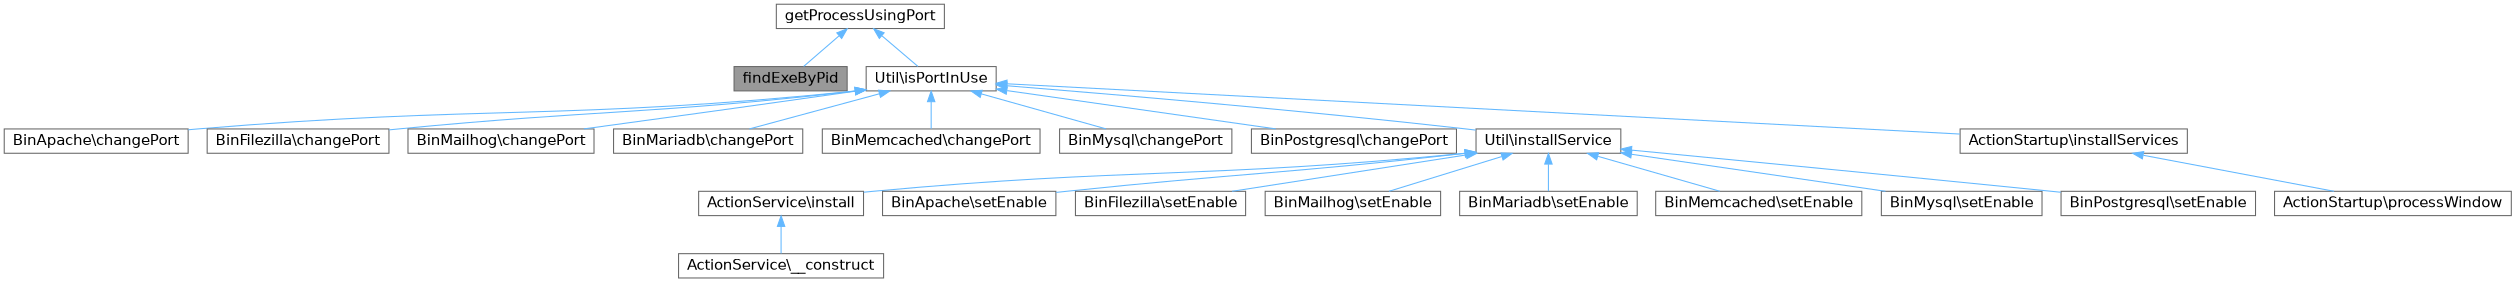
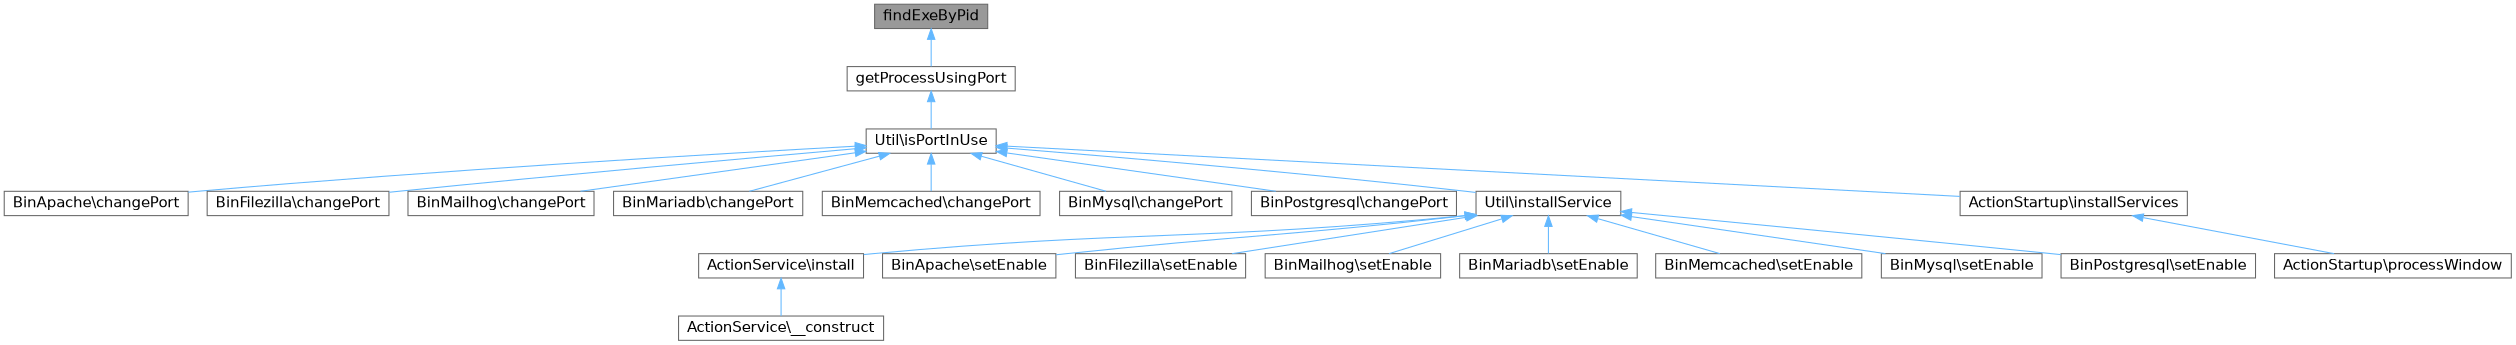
(821, 51) -> (931, 53)
